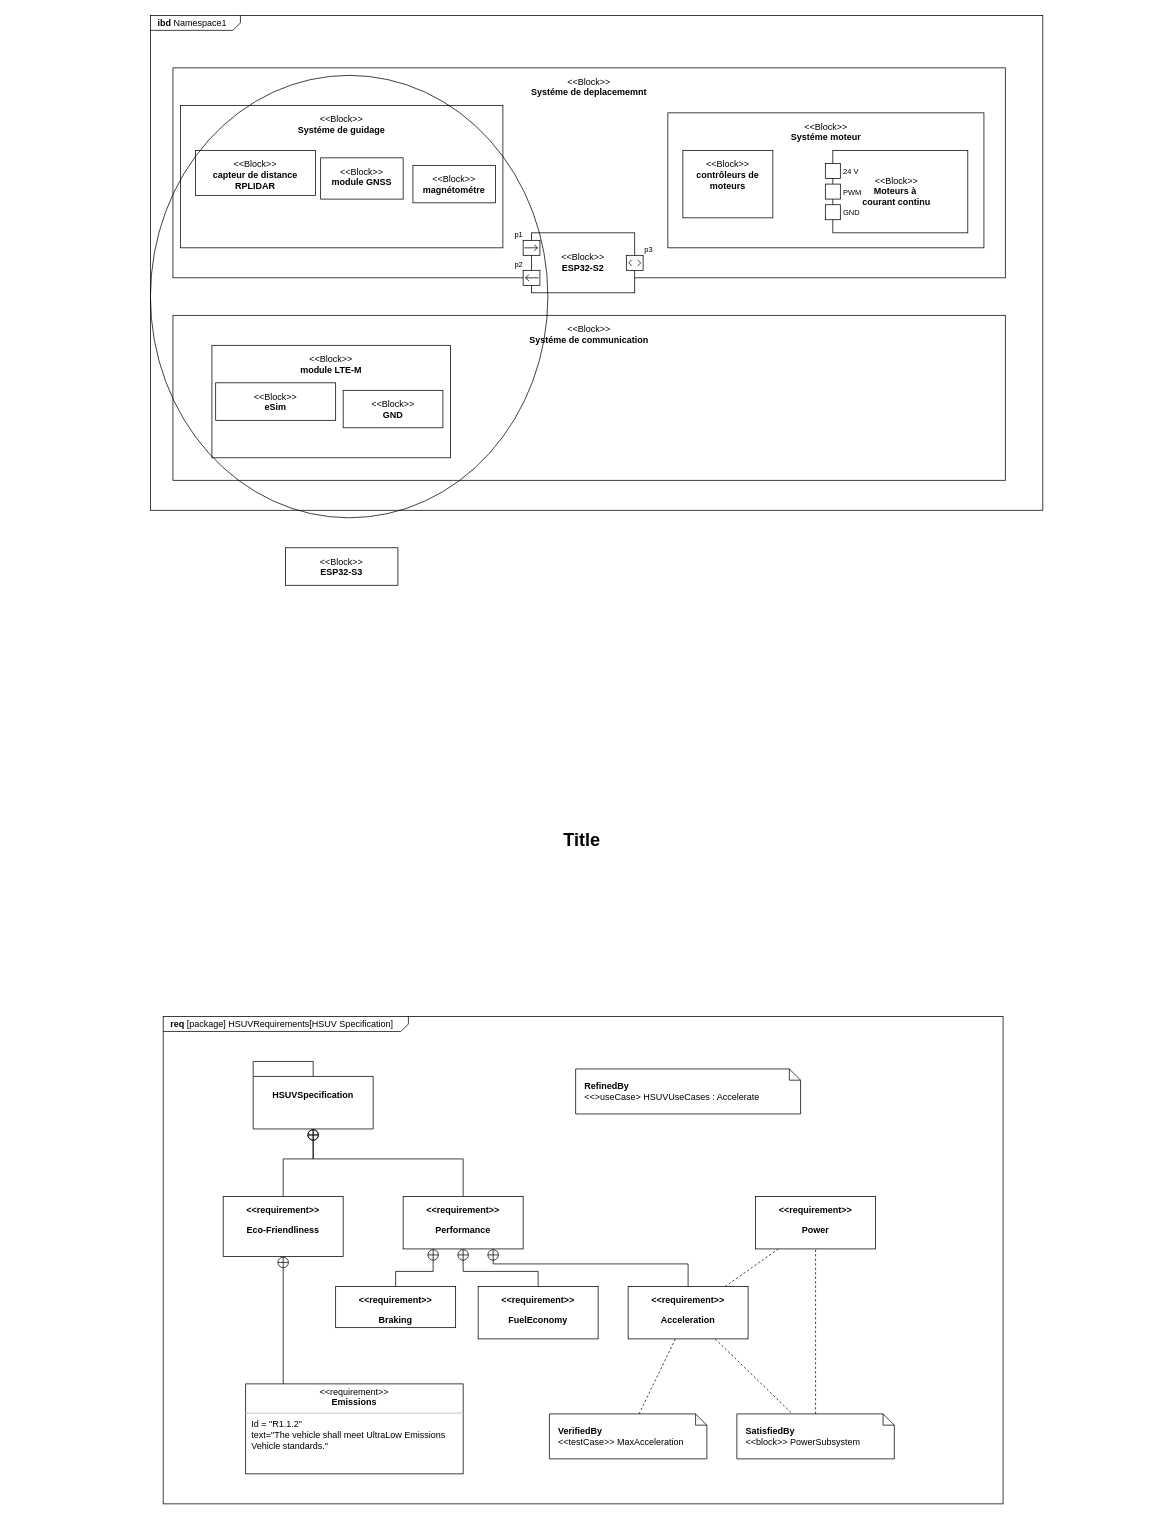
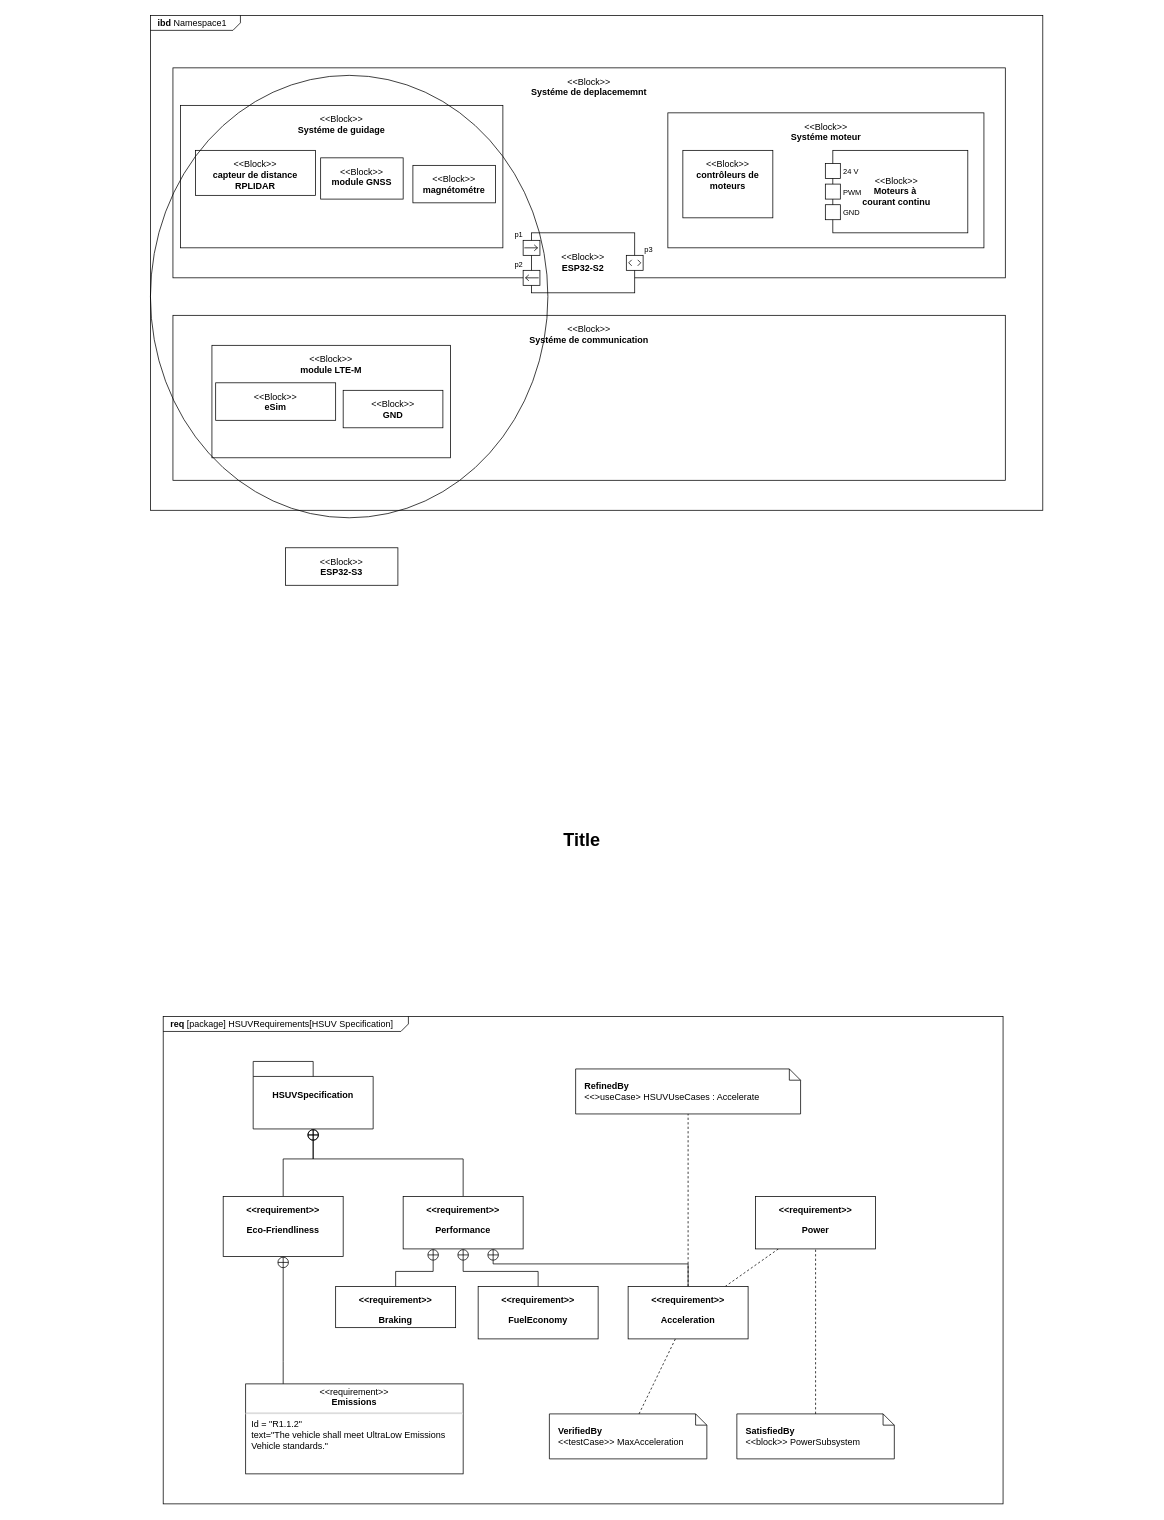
(753, 1376) -> (688, 1188)
